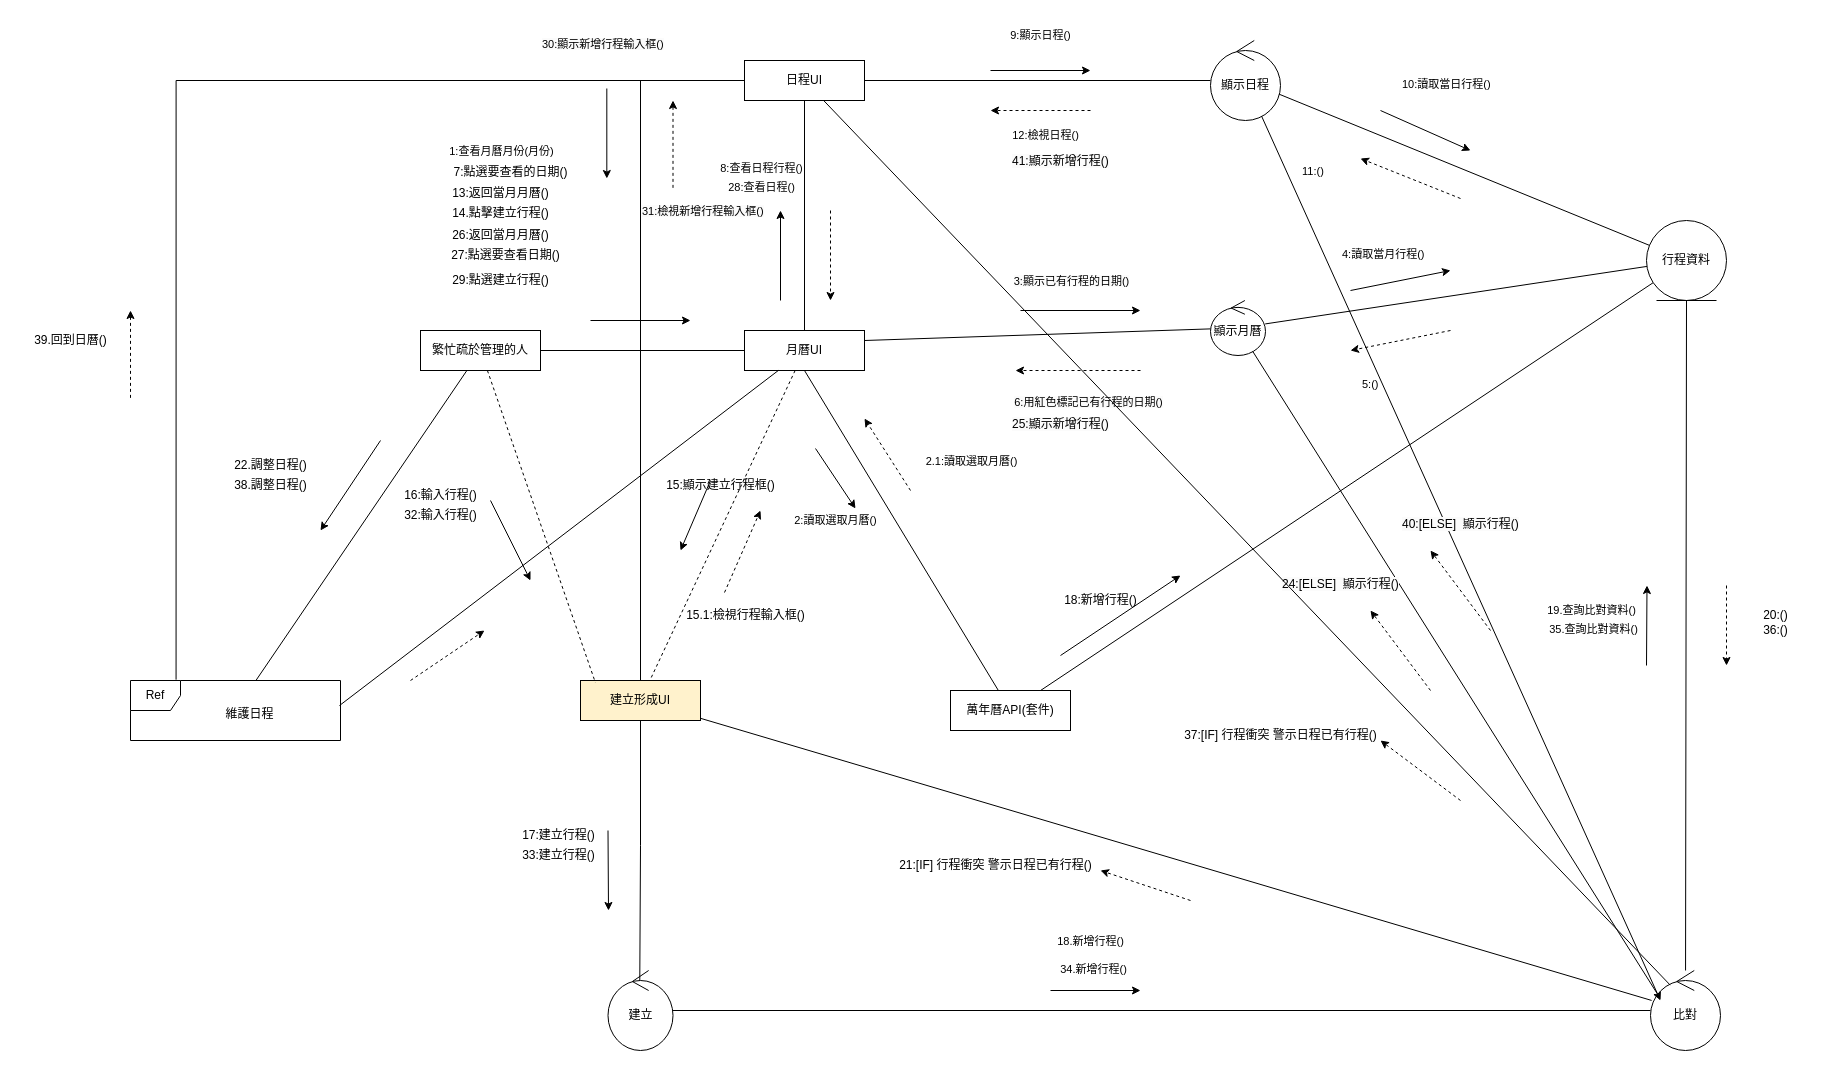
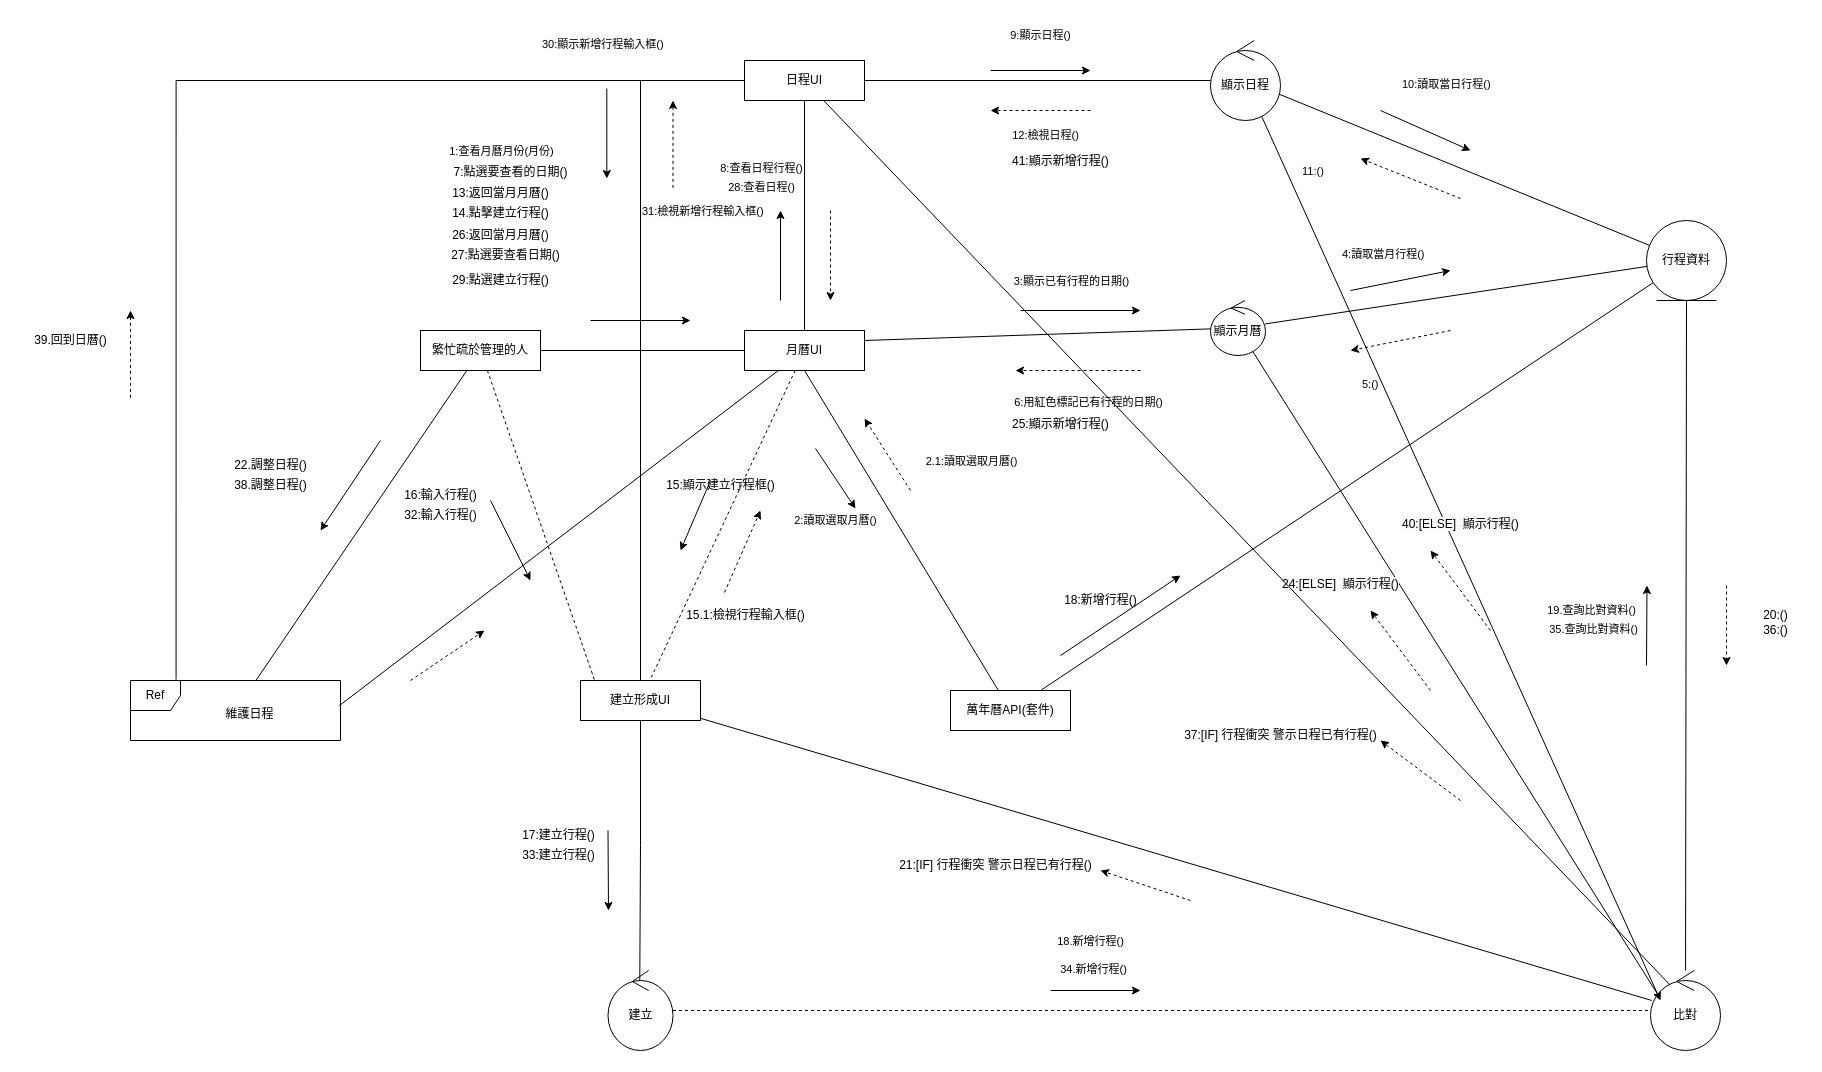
(641, 701) -> (641, 701)
(1162, 1011) -> (1162, 1011)
